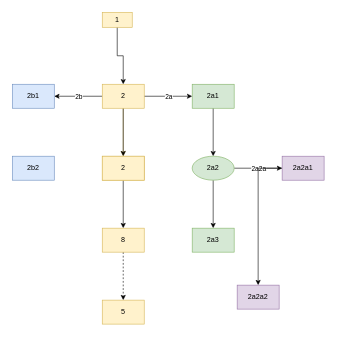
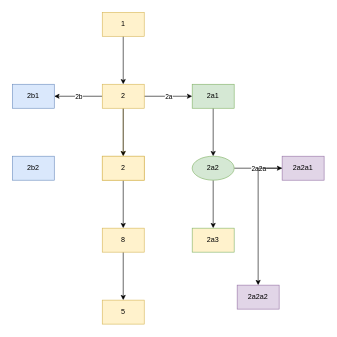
(117, 20) -> (123, 24)
(213, 240) -> (213, 240)
(123, 274) -> (123, 274)
